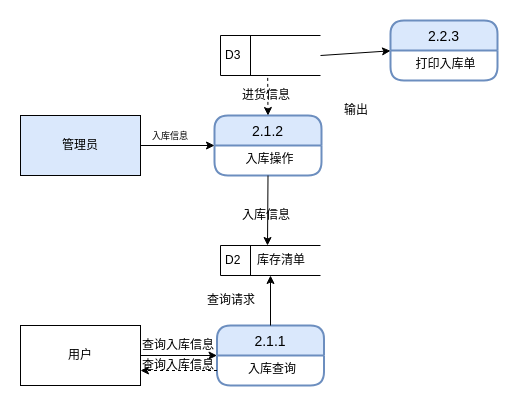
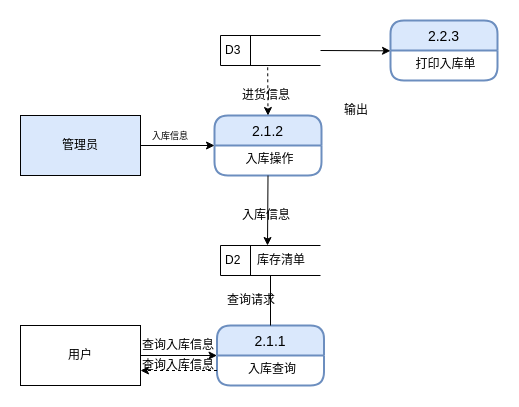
(271, 56) -> (271, 51)
(271, 294) -> (271, 292)
(236, 301) -> (256, 301)
